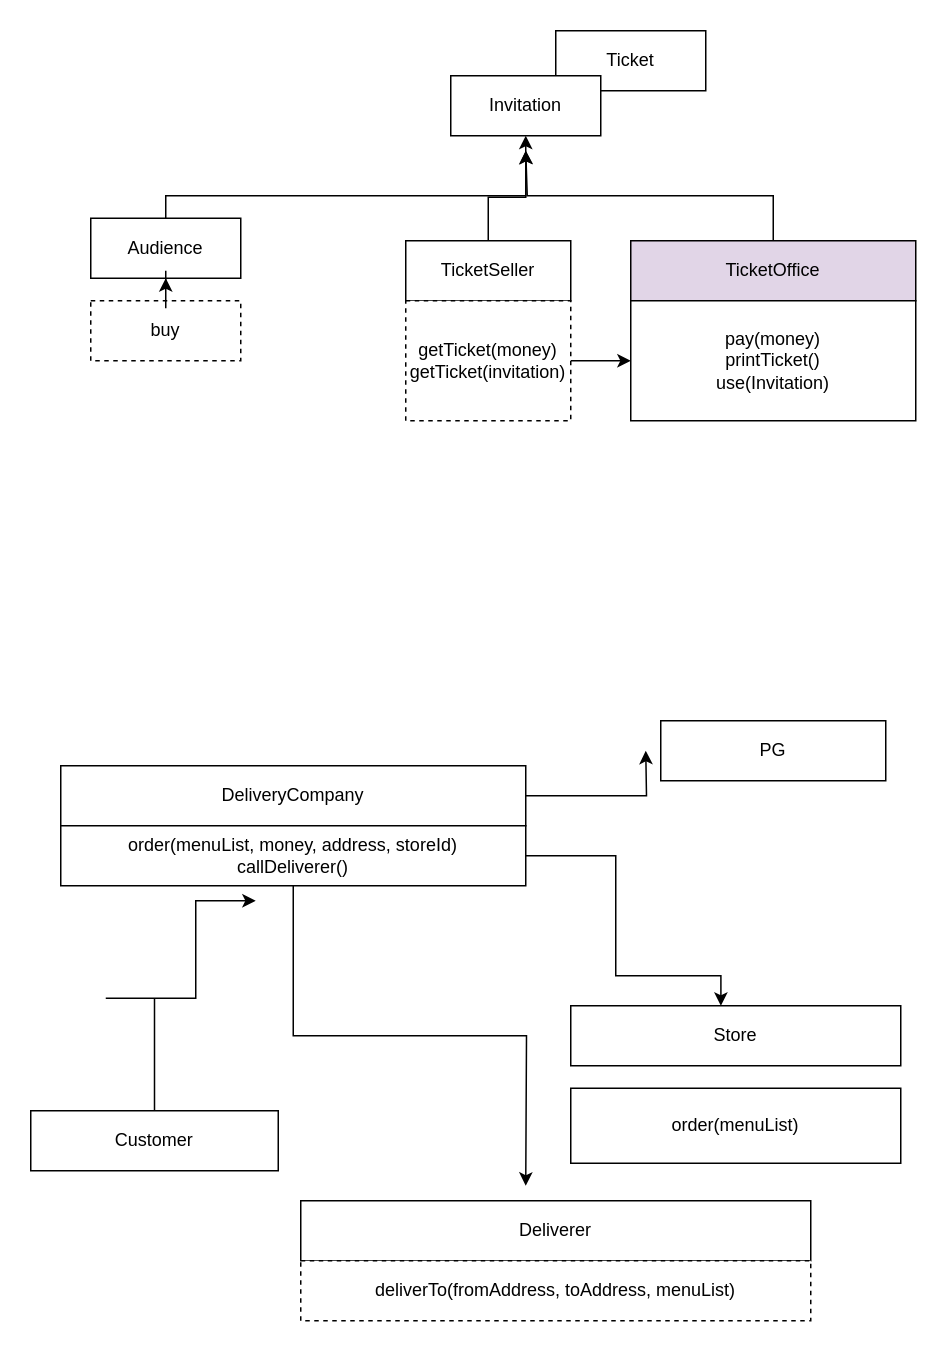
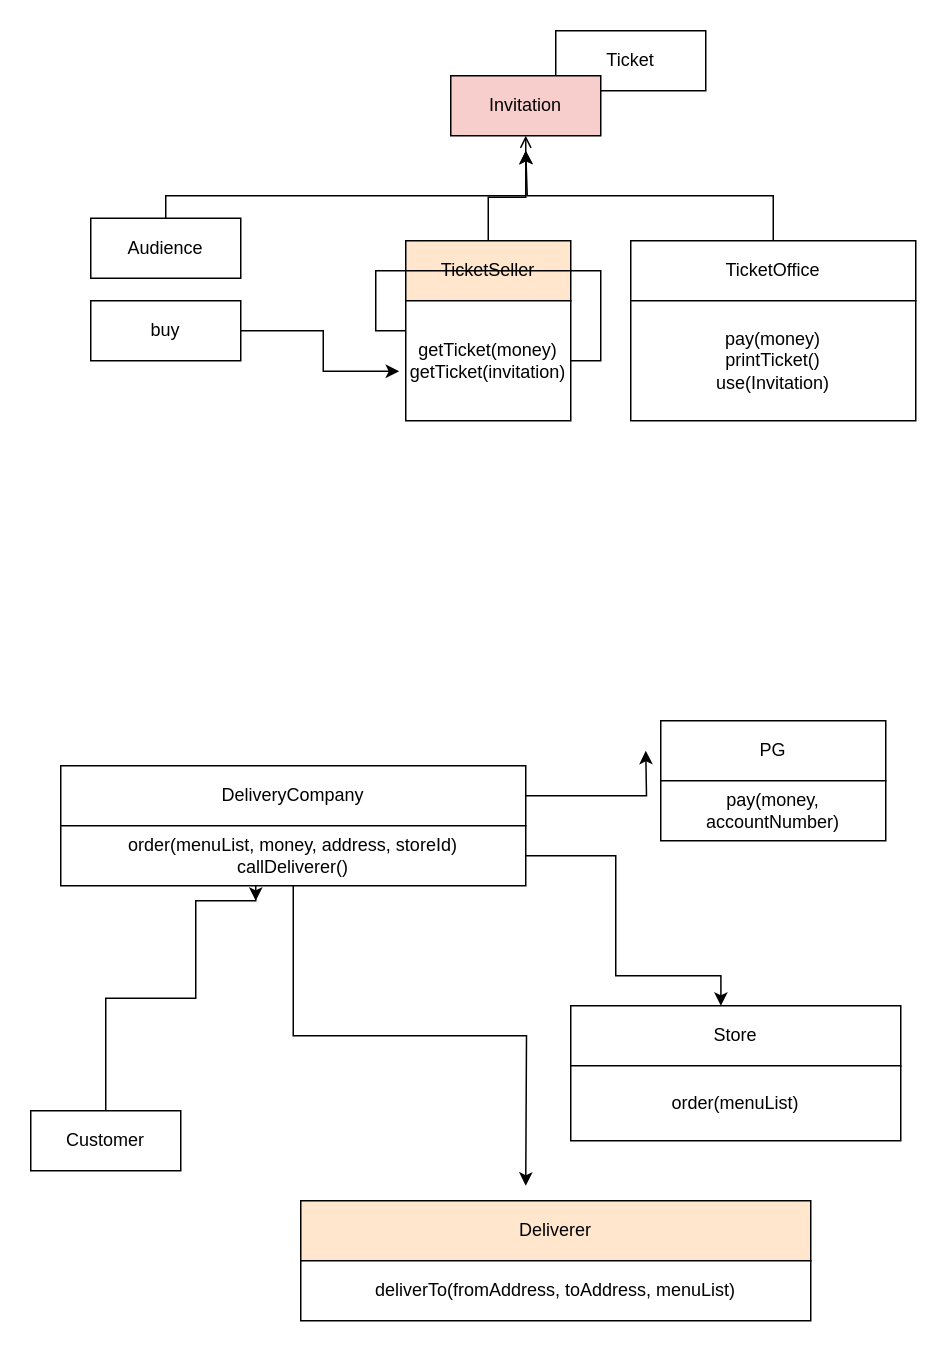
(526, 106) -> (526, 106)
(526, 147) -> (526, 144)
(488, 271) -> (488, 271)
(773, 271) -> (773, 271)
(166, 284) -> (323, 343)
(166, 331) -> (166, 331)
(488, 361) -> (488, 361)
(609, 361) -> (489, 271)
none -> (773, 811)
(736, 1126) -> (736, 1103)
(155, 1141) -> (106, 1141)
(556, 1231) -> (556, 1231)
(556, 1291) -> (556, 1291)
